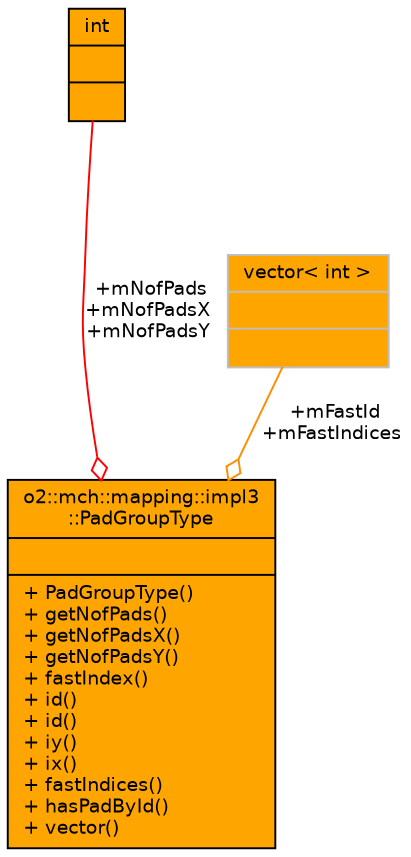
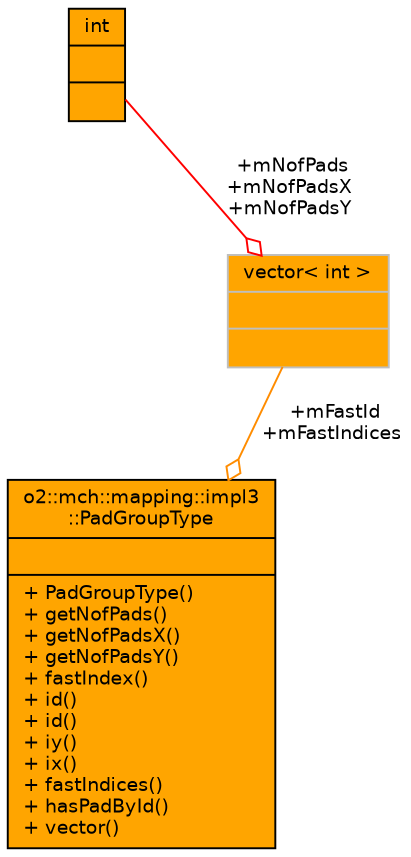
(84, 289) -> (186, 169)
